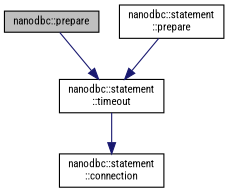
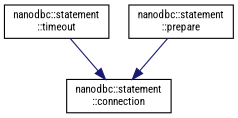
(52, 22) -> none
(145, 54) -> (154, 55)
